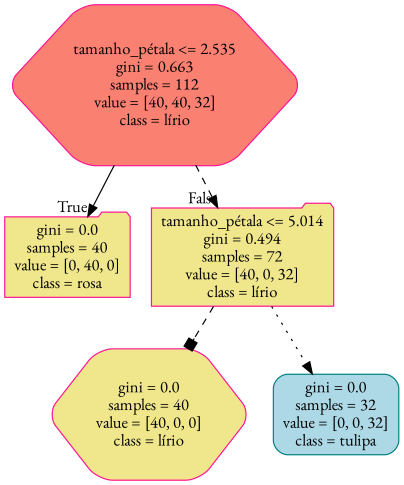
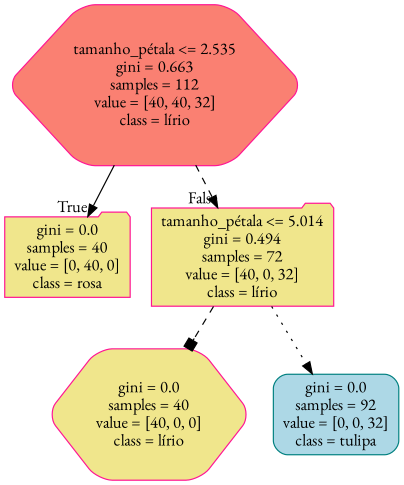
(336, 415) -> (336, 415)
